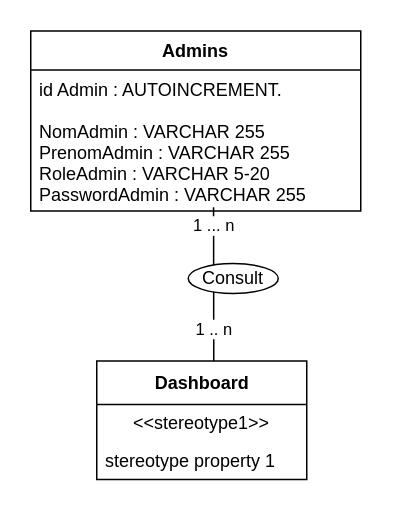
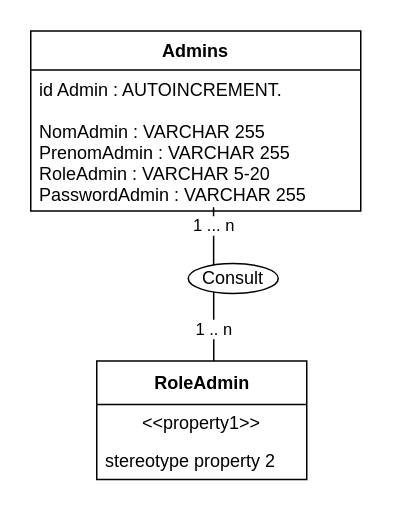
(203, 383) -> (203, 383)
(202, 424) -> (202, 424)
(207, 461) -> (207, 461)
